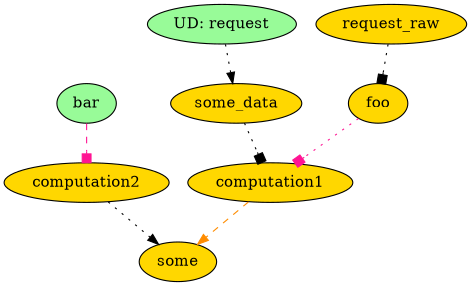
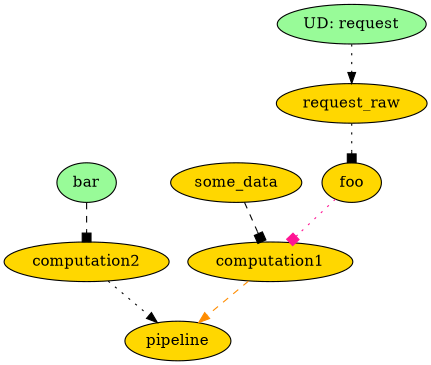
(228, 58) -> (352, 58)
(87, 138) -> (87, 217)
(251, 138) -> (251, 217)
(178, 262) -> (178, 341)
